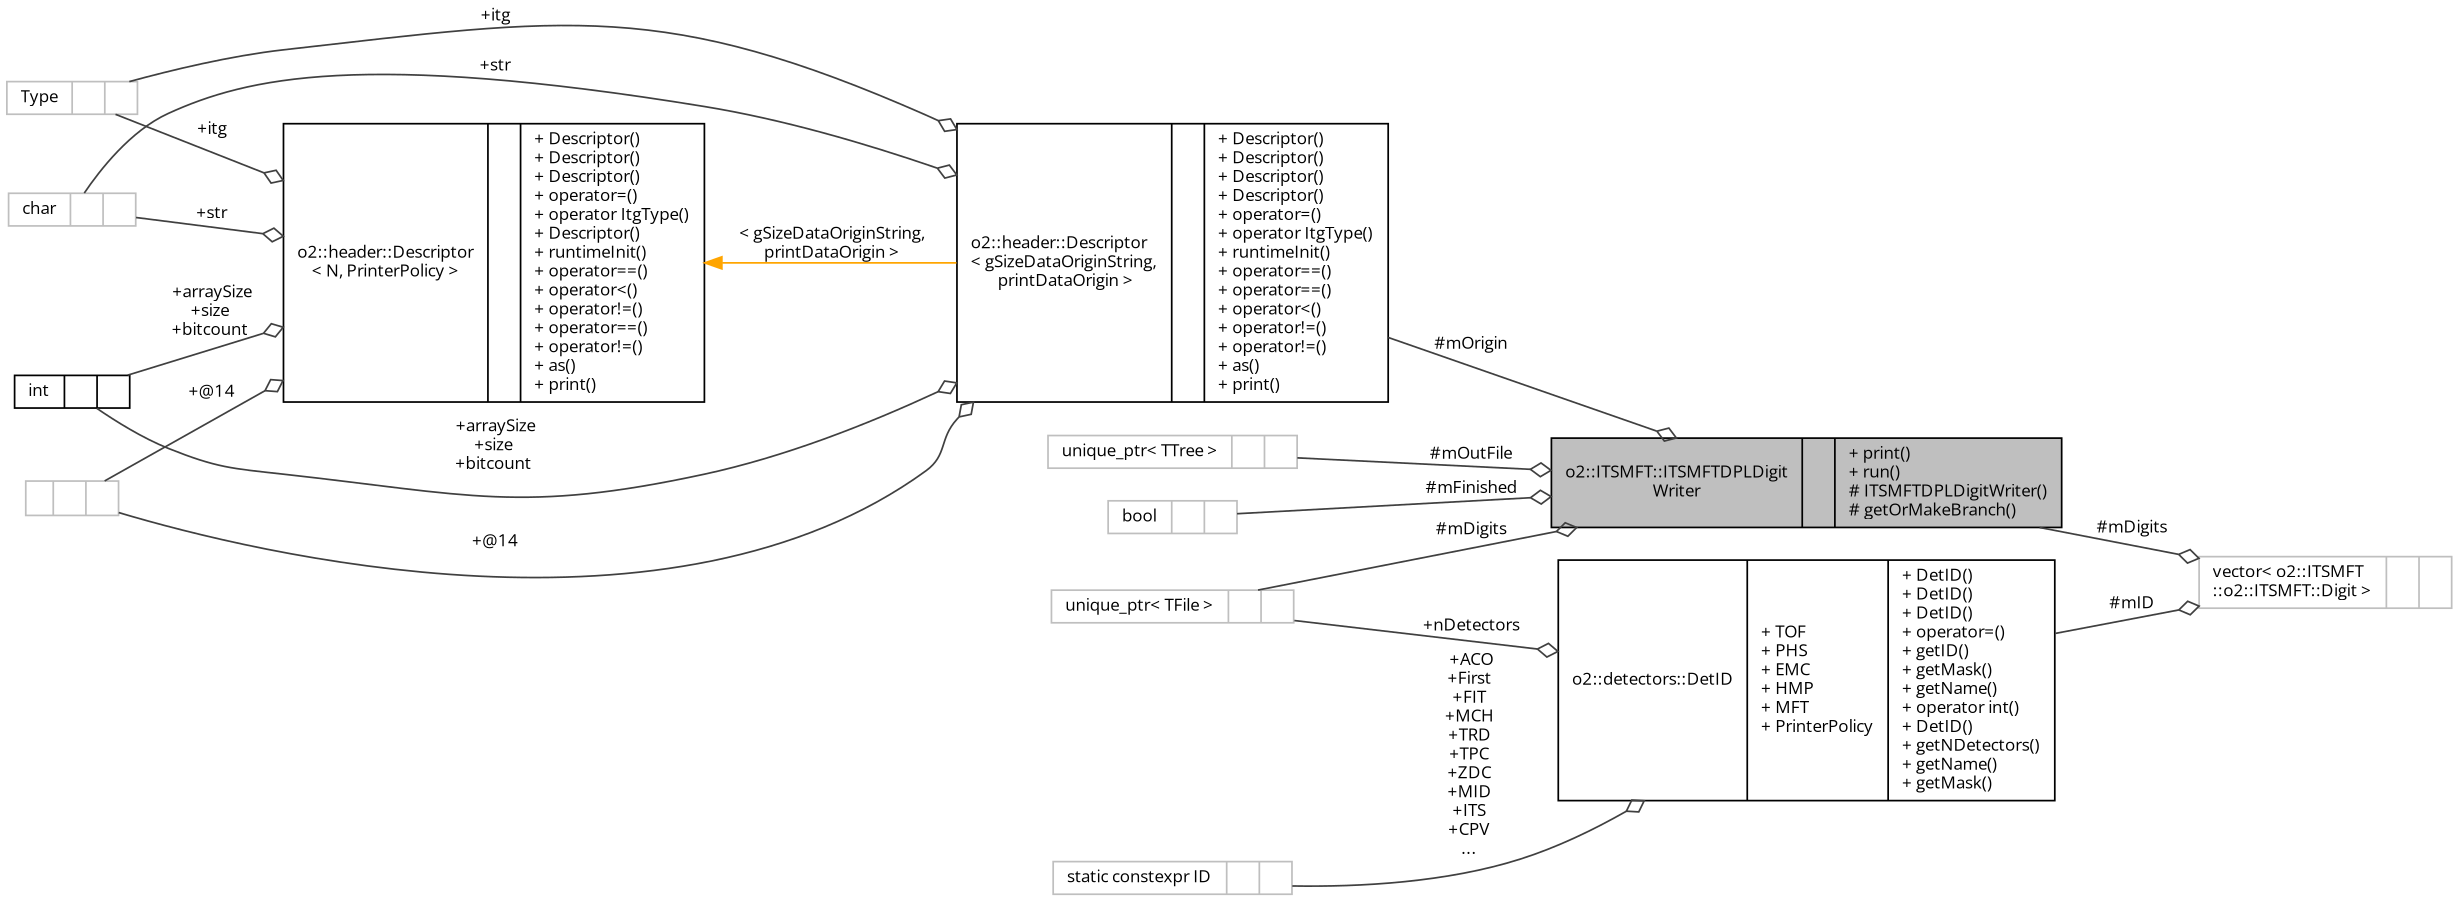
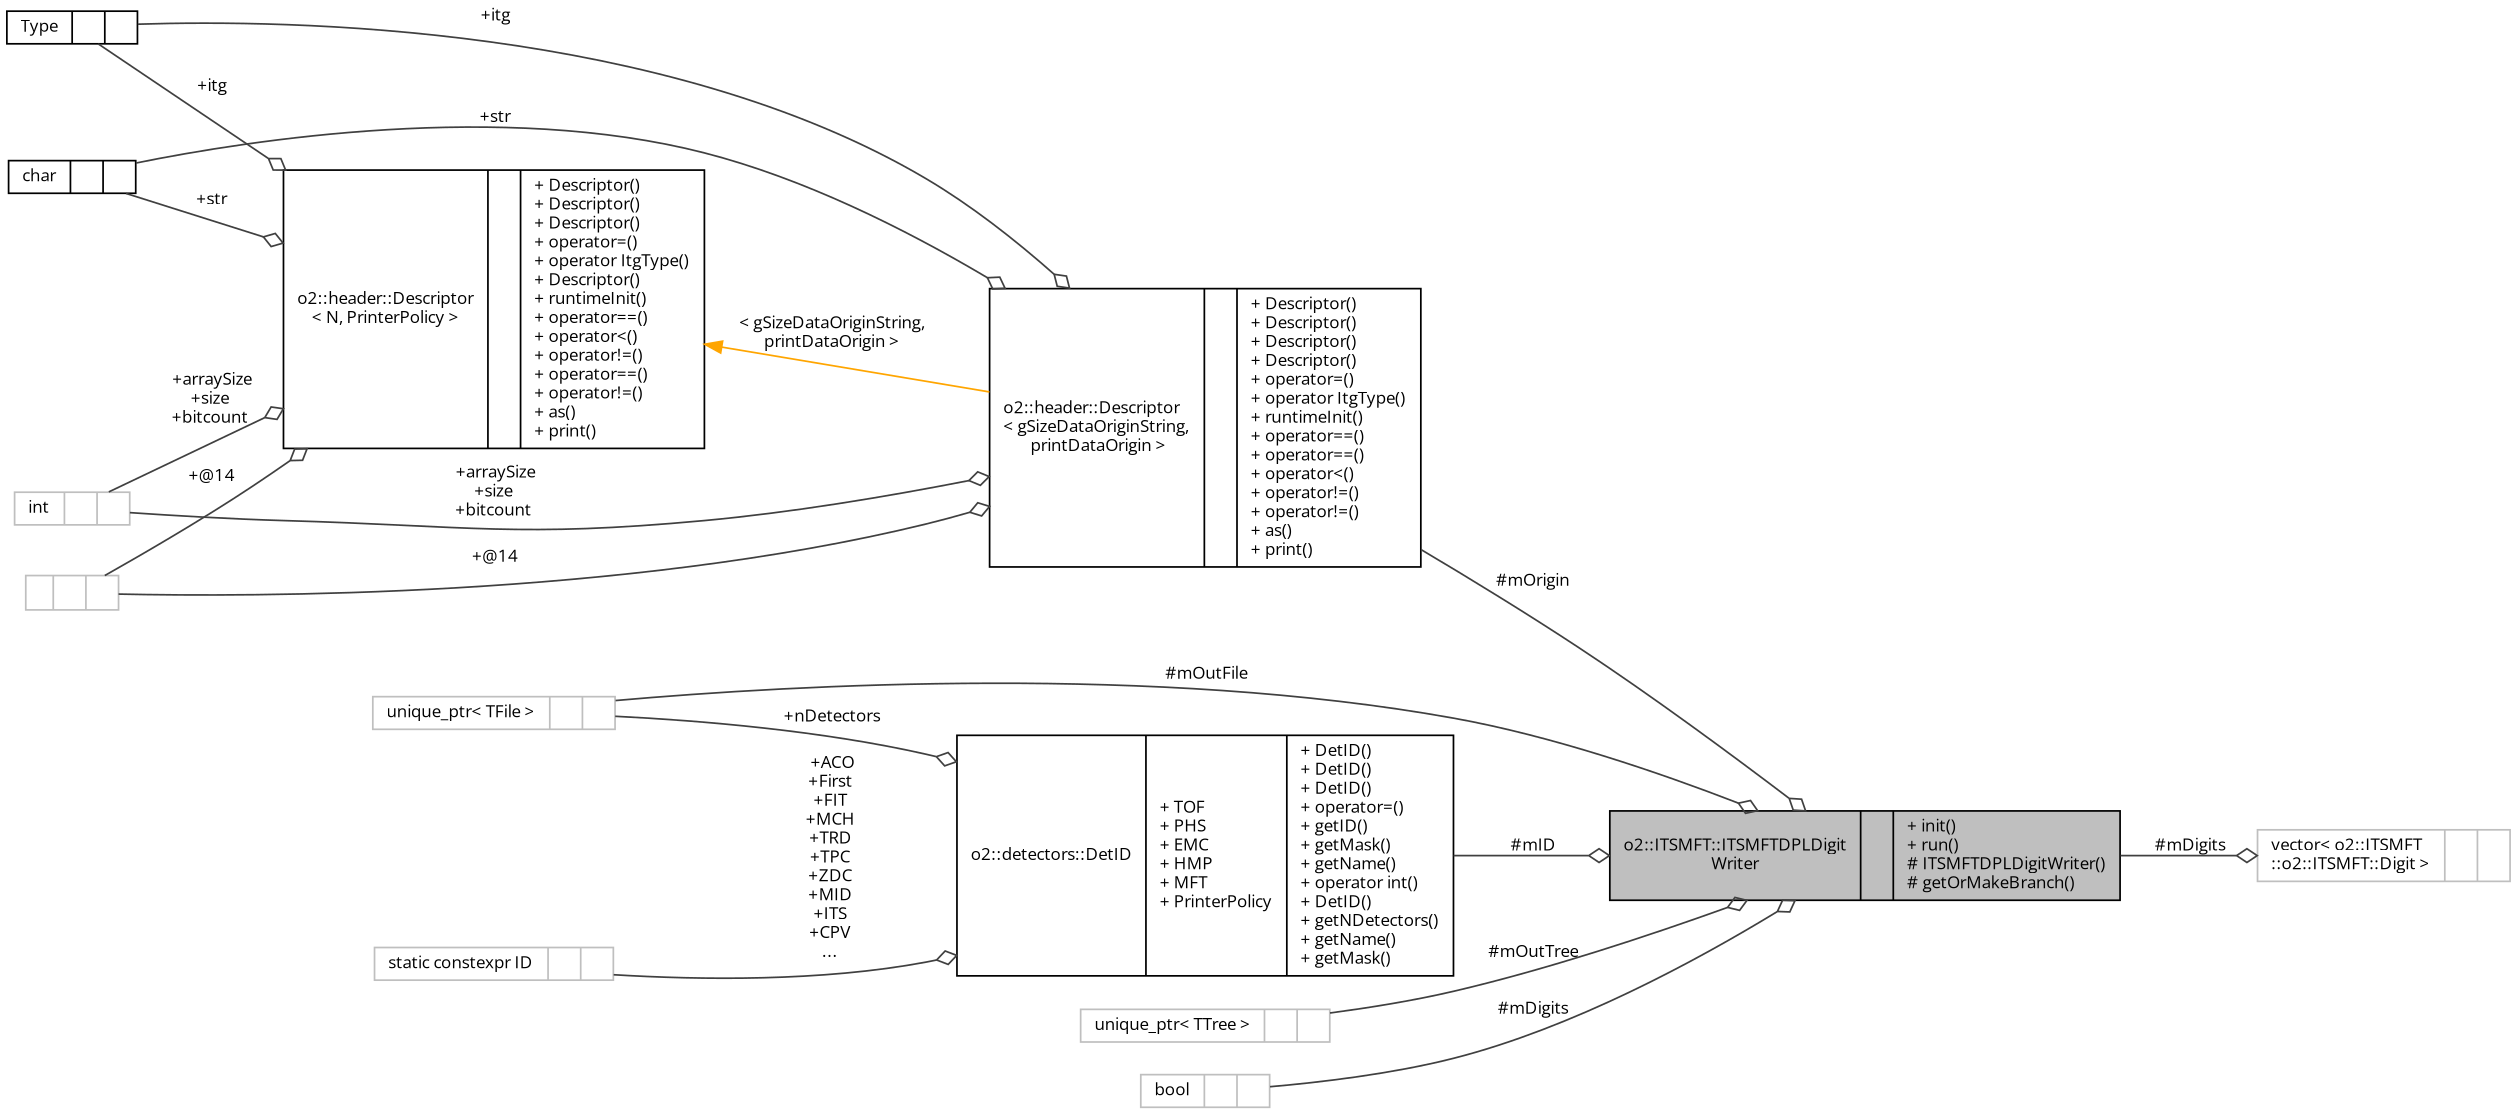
(72, 98) -> (72, 27)
(72, 210) -> (72, 177)
(72, 392) -> (72, 509)
(1470, 454) -> (1532, 953)
(1880, 454) -> (1932, 826)
(1470, 489) -> (1532, 1009)
(1470, 530) -> (1205, 674)
(2117, 622) -> (1521, 856)
